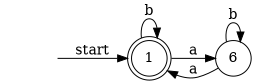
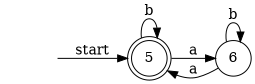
(149, 58) -> (149, 58)
